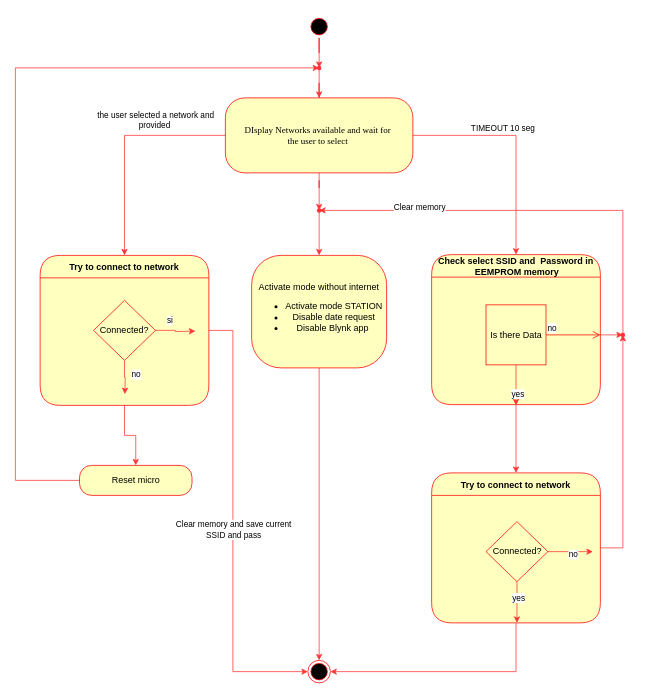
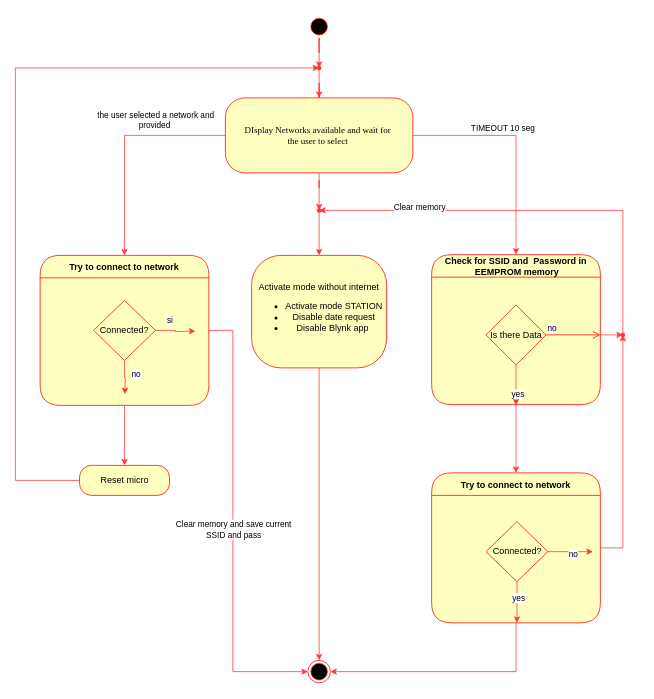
(516, 261) -> (516, 261)
(516, 335) -> (516, 335)
(136, 480) -> (125, 480)
